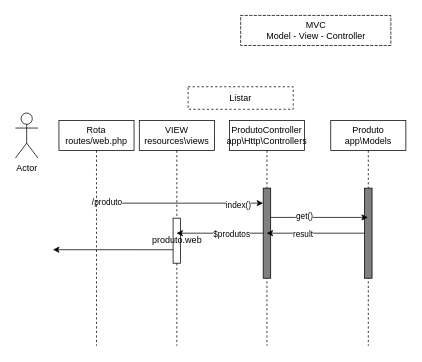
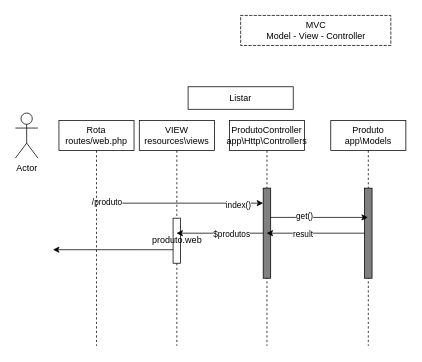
(240, 98) -> (240, 98)
